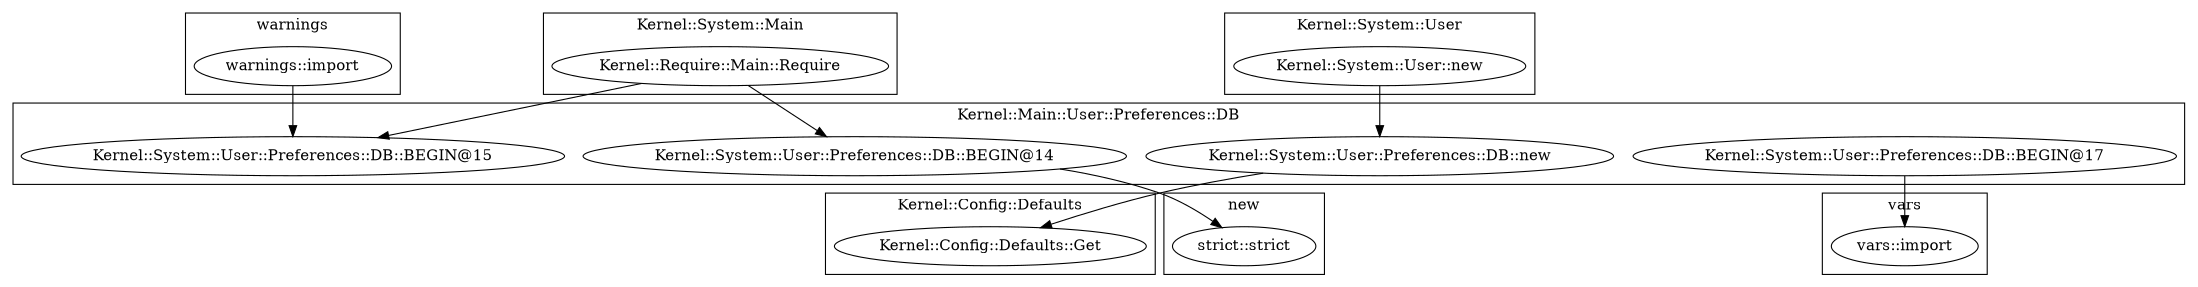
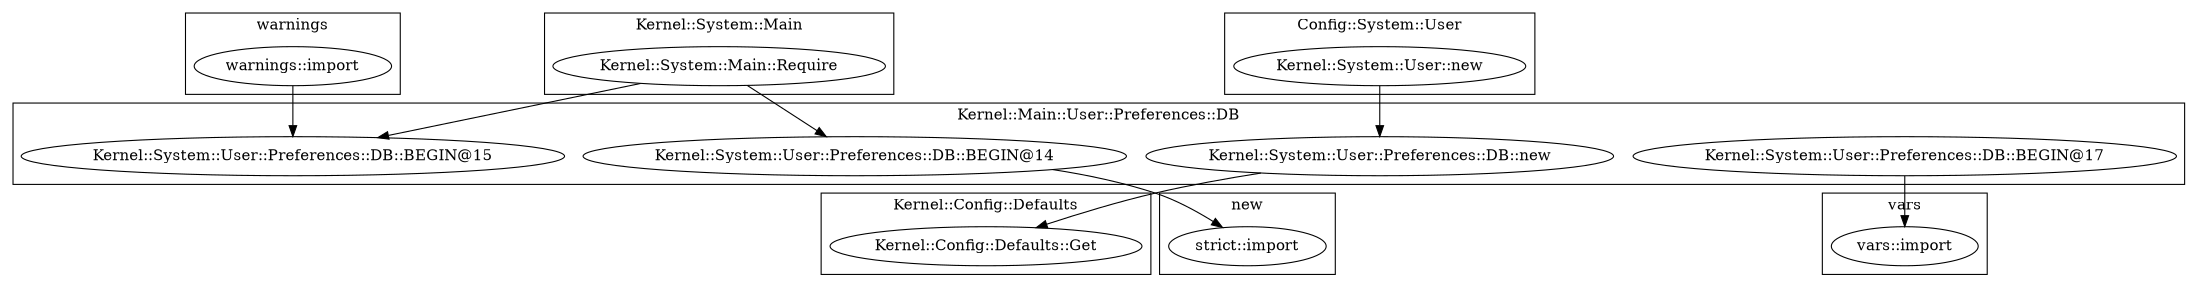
(1380, 25) -> (1380, 25)
(720, 66) -> (719, 66)
(1244, 246) -> (1247, 246)
